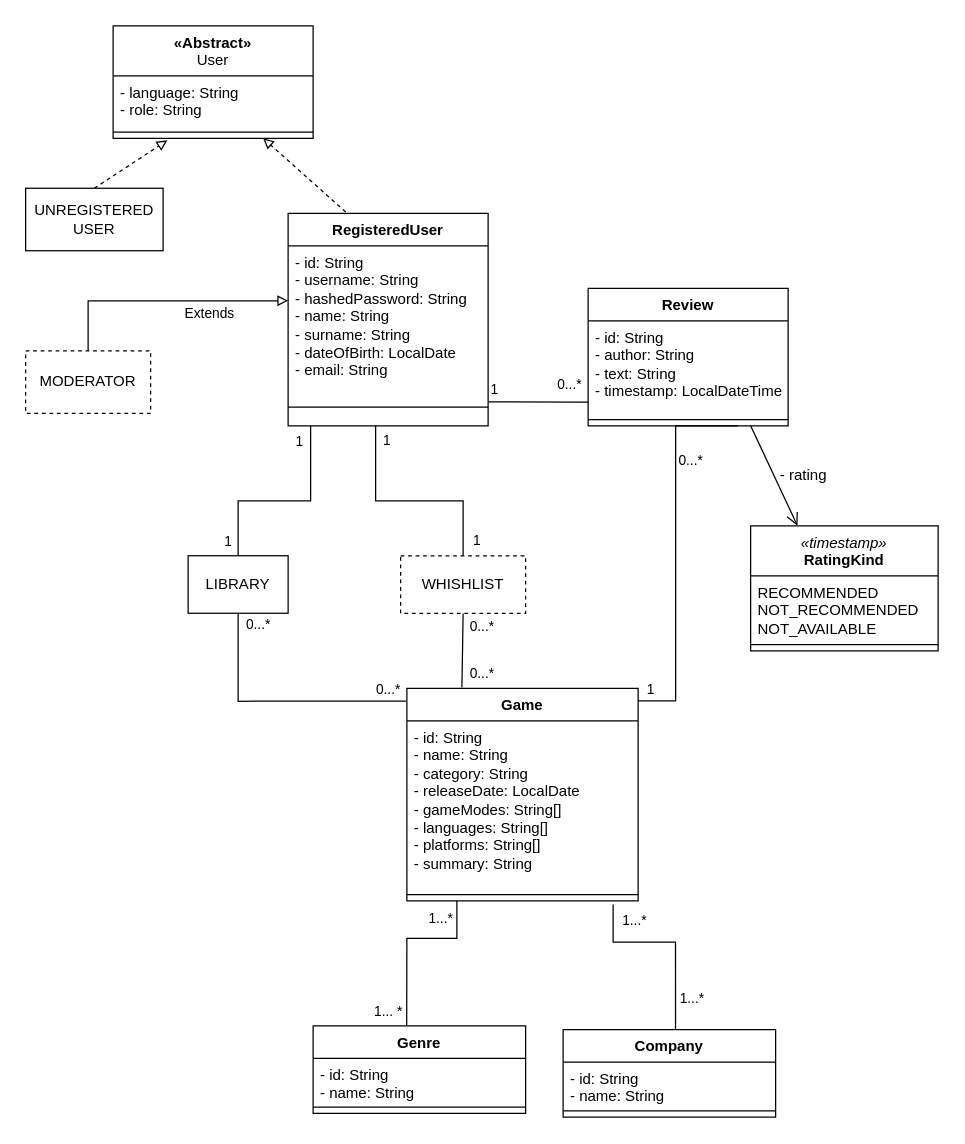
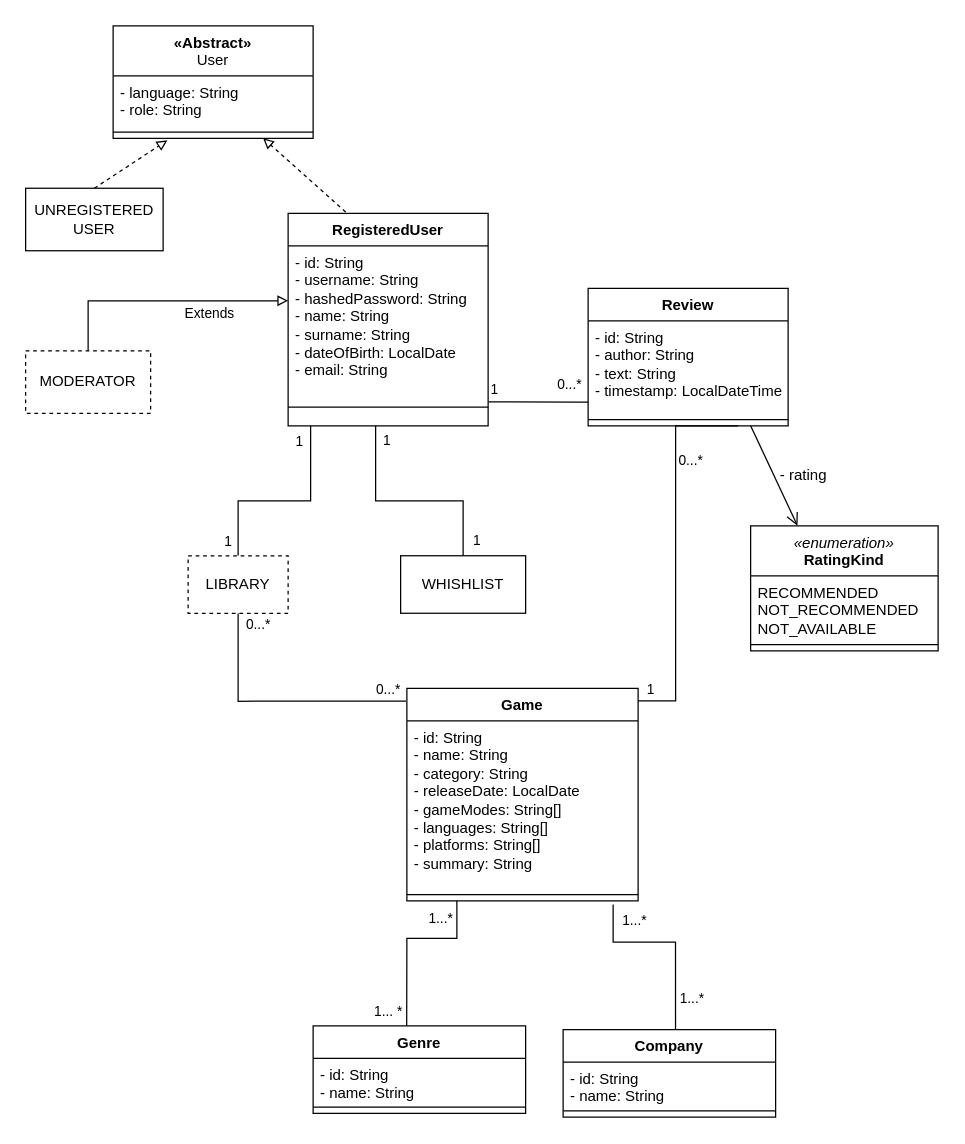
(844, 552) -> (844, 552)
(238, 584) -> (238, 584)
(463, 584) -> (463, 584)
(463, 650) -> none
